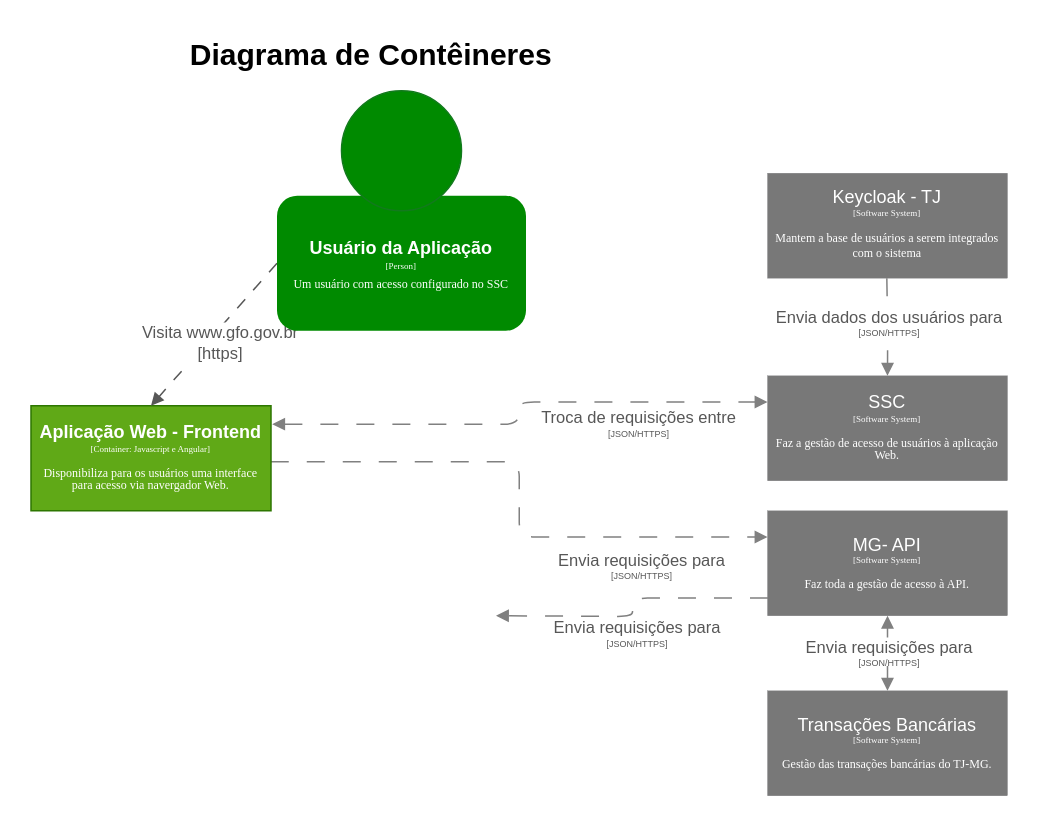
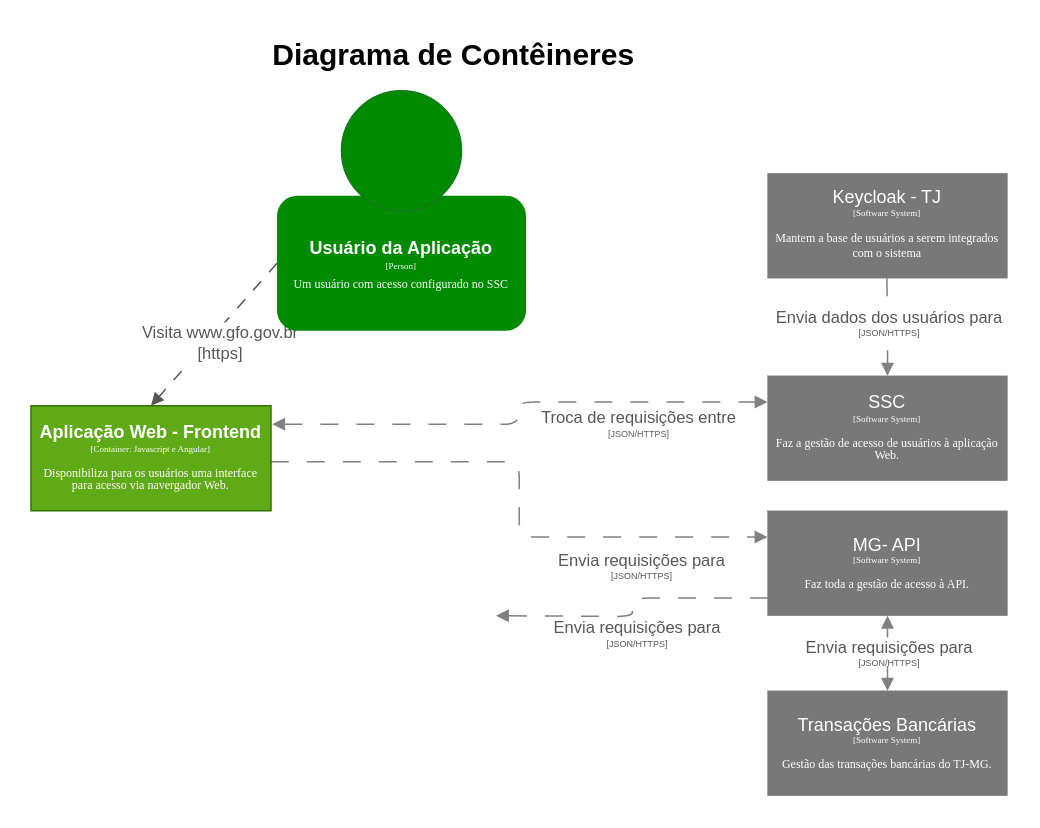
(371, 53) -> (454, 53)
